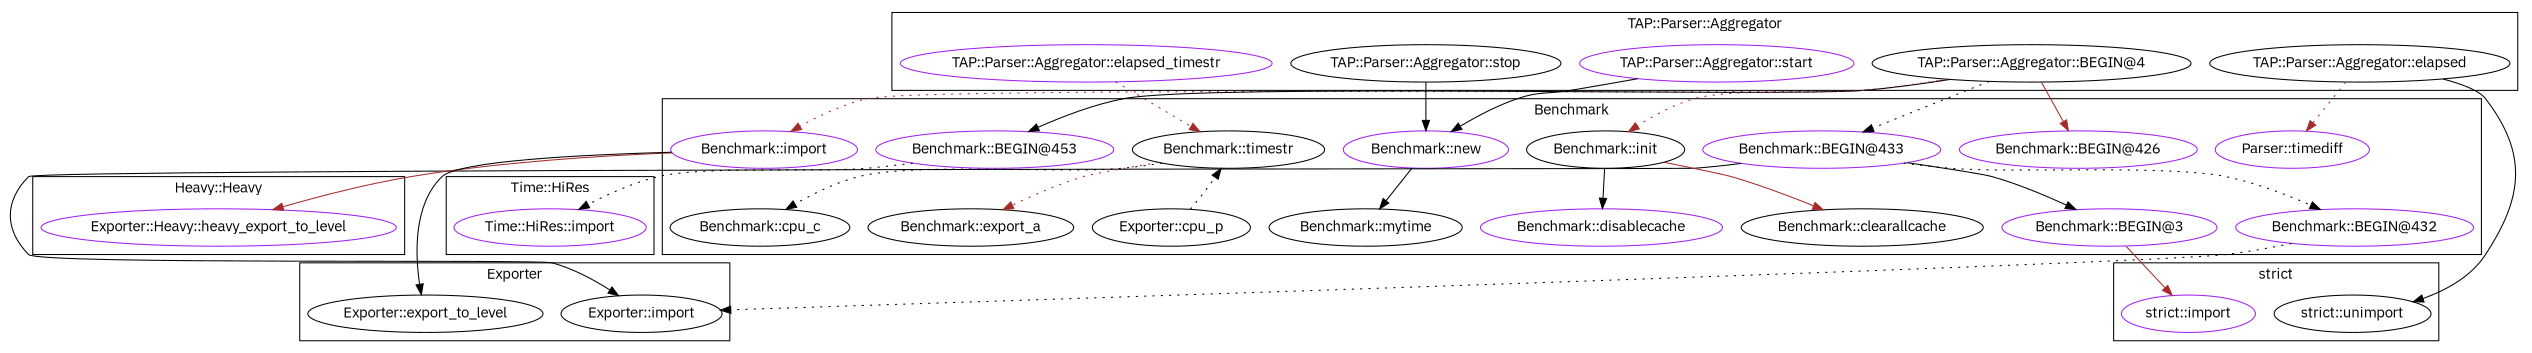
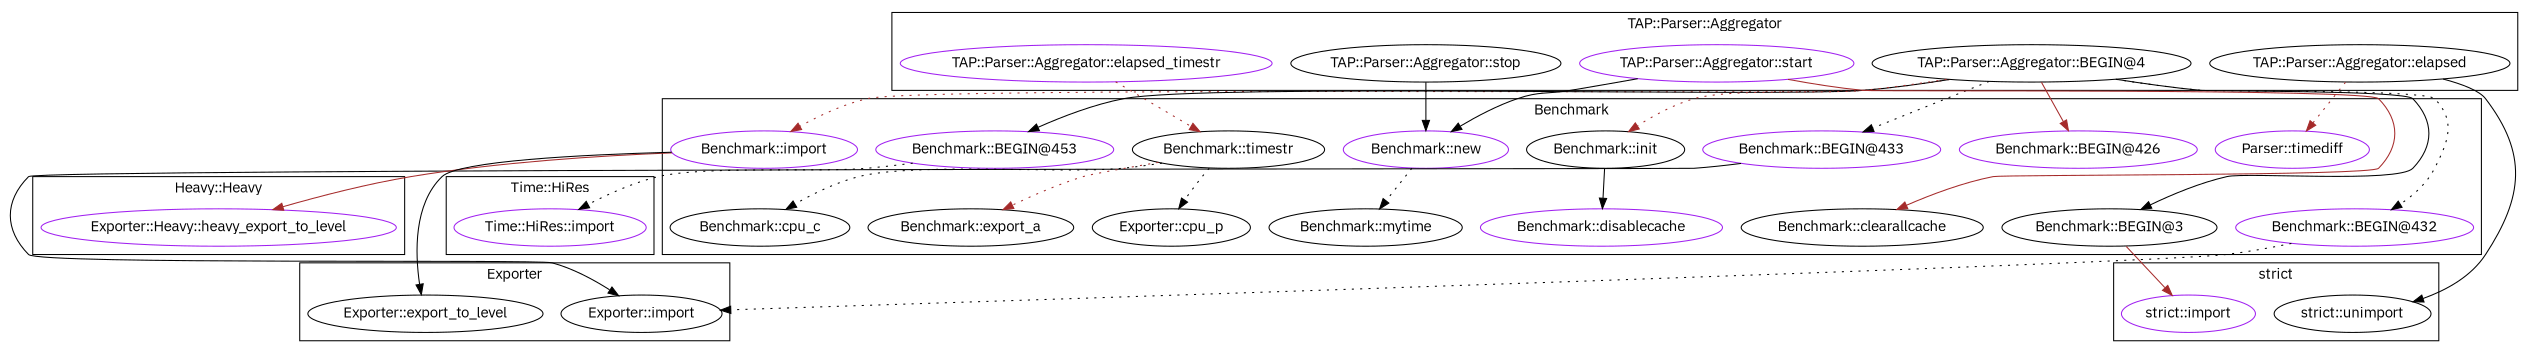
(2110, 170) -> (2443, 110)
(1993, 177) -> (2426, 119)
(1740, 179) -> (2386, 107)
(1399, 185) -> (1399, 185)
(1203, 194) -> (1197, 184)
(2109, 228) -> (2109, 228)
